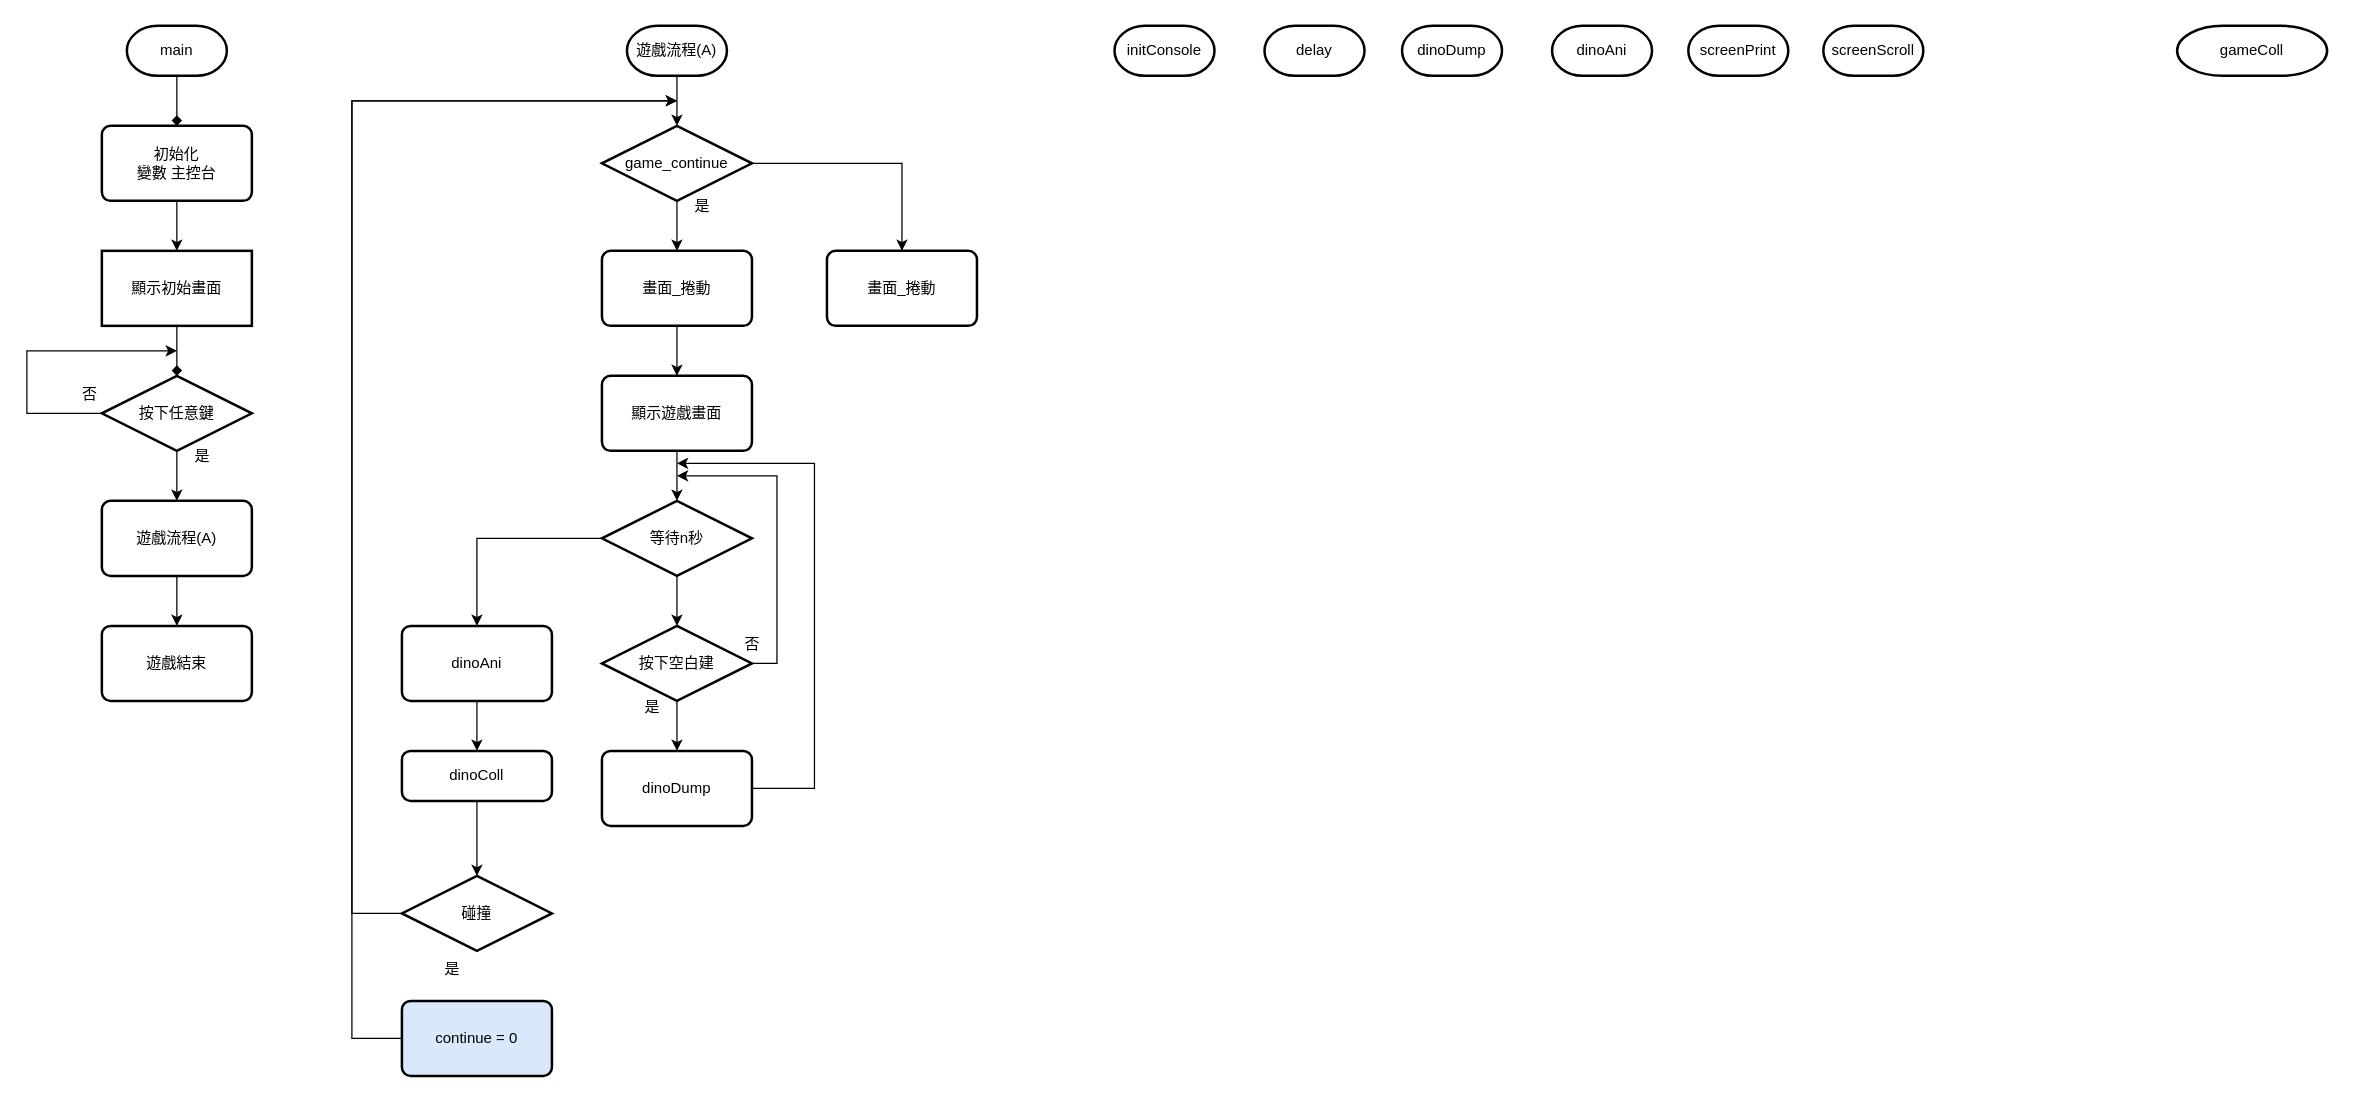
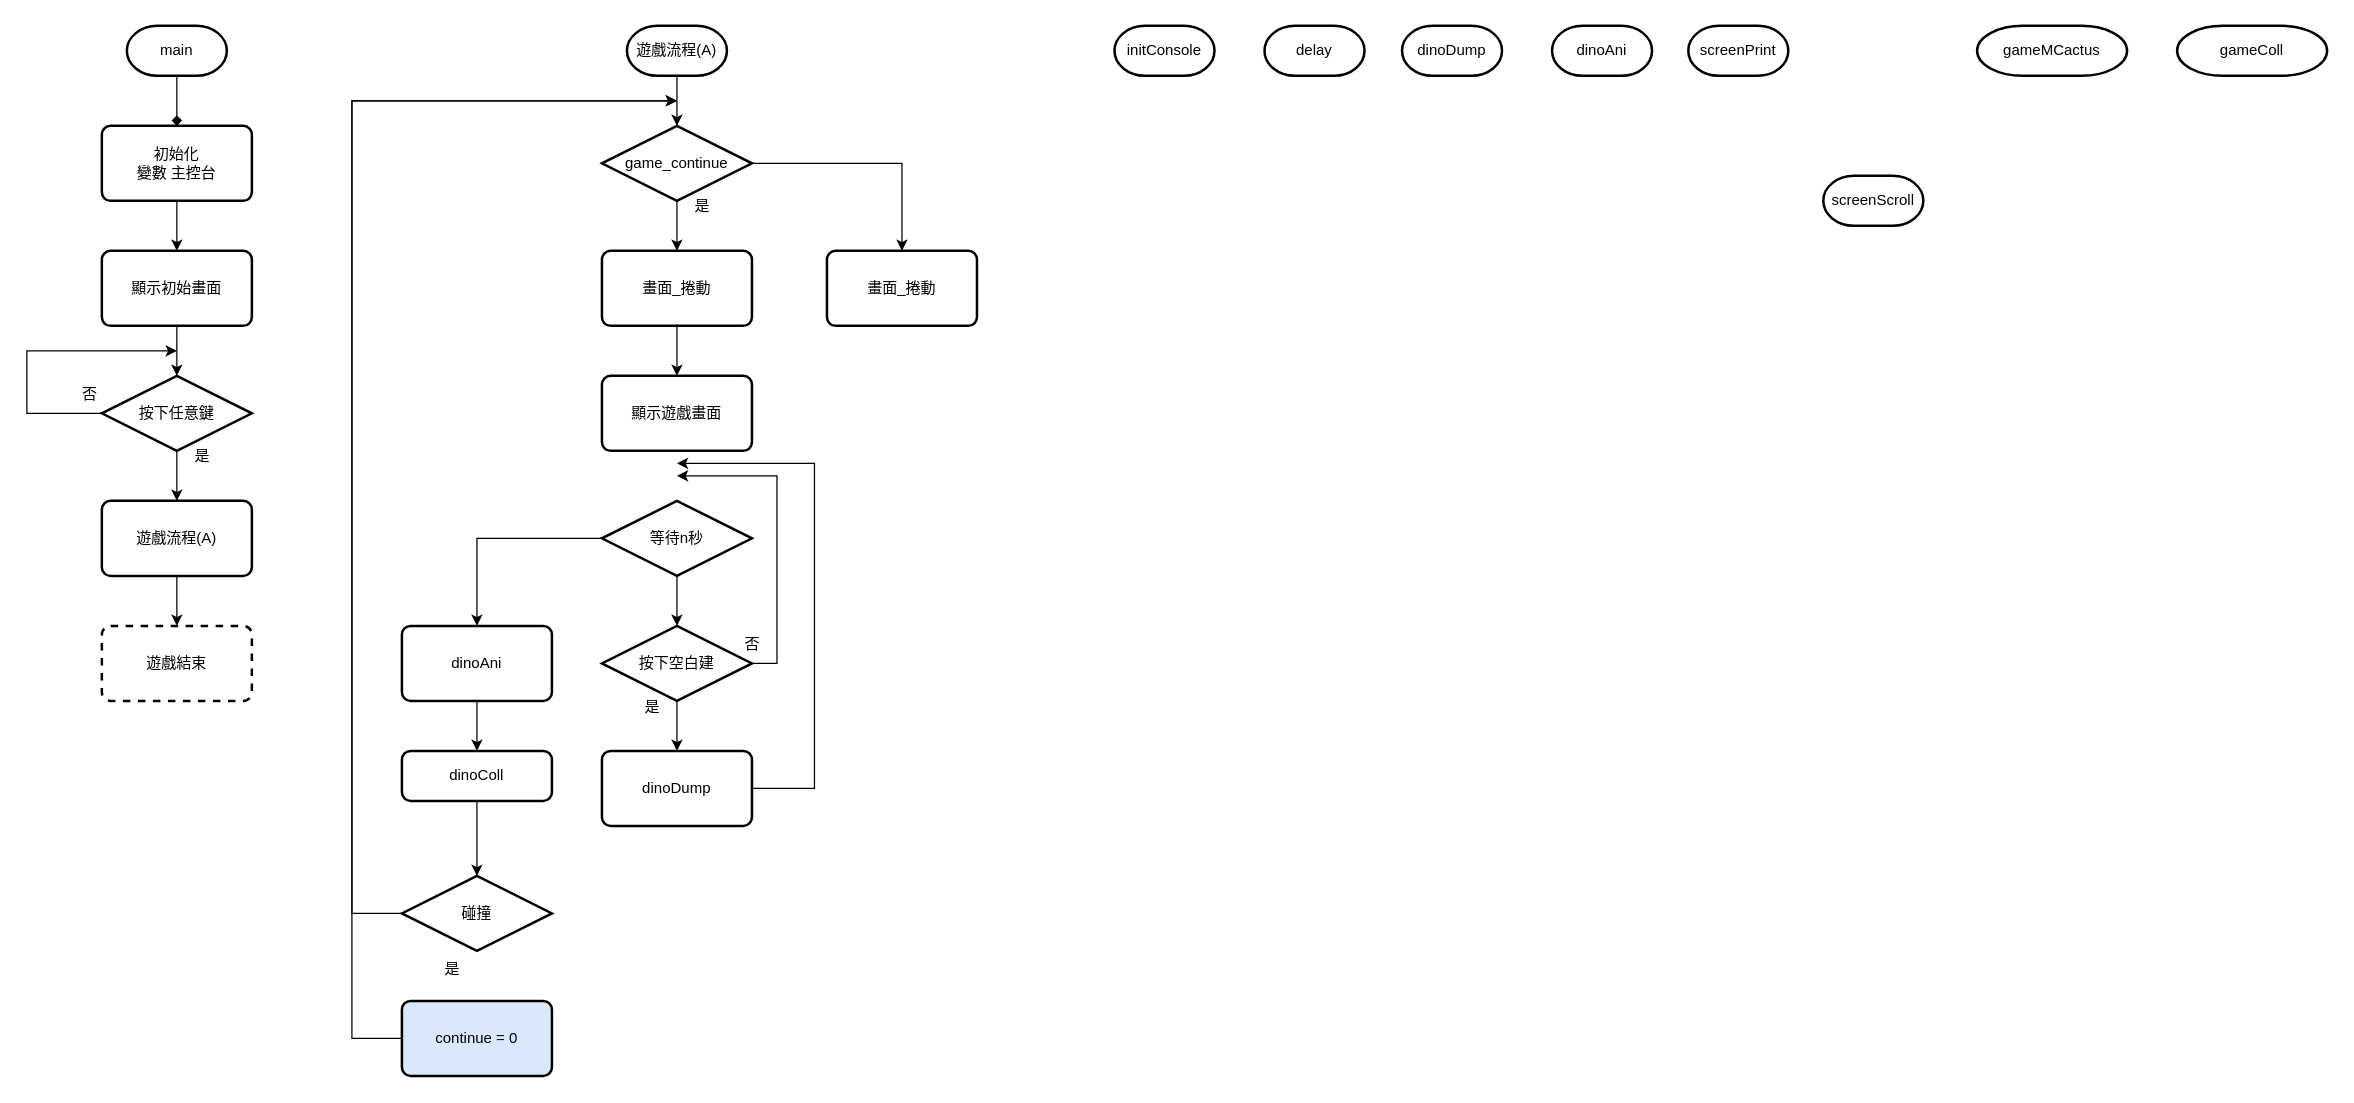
(1873, 51) -> (1873, 201)
none -> (2052, 51)
(177, 288) -> (177, 288)
(177, 365) -> (177, 366)
(677, 472) -> none
(177, 663) -> (177, 663)
